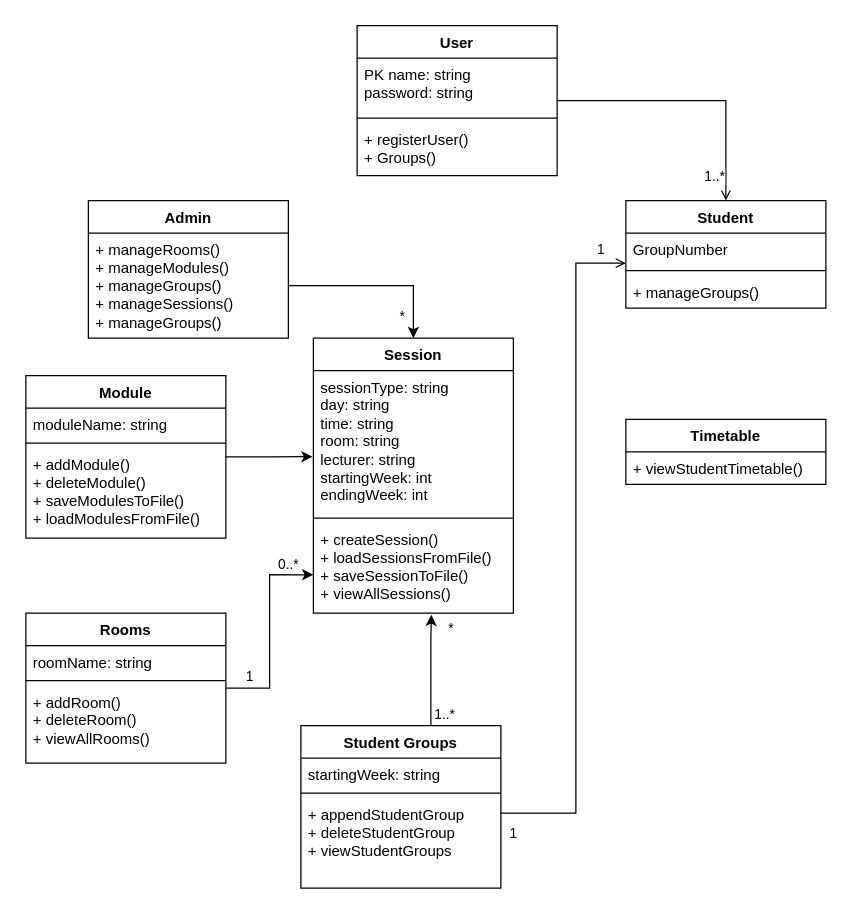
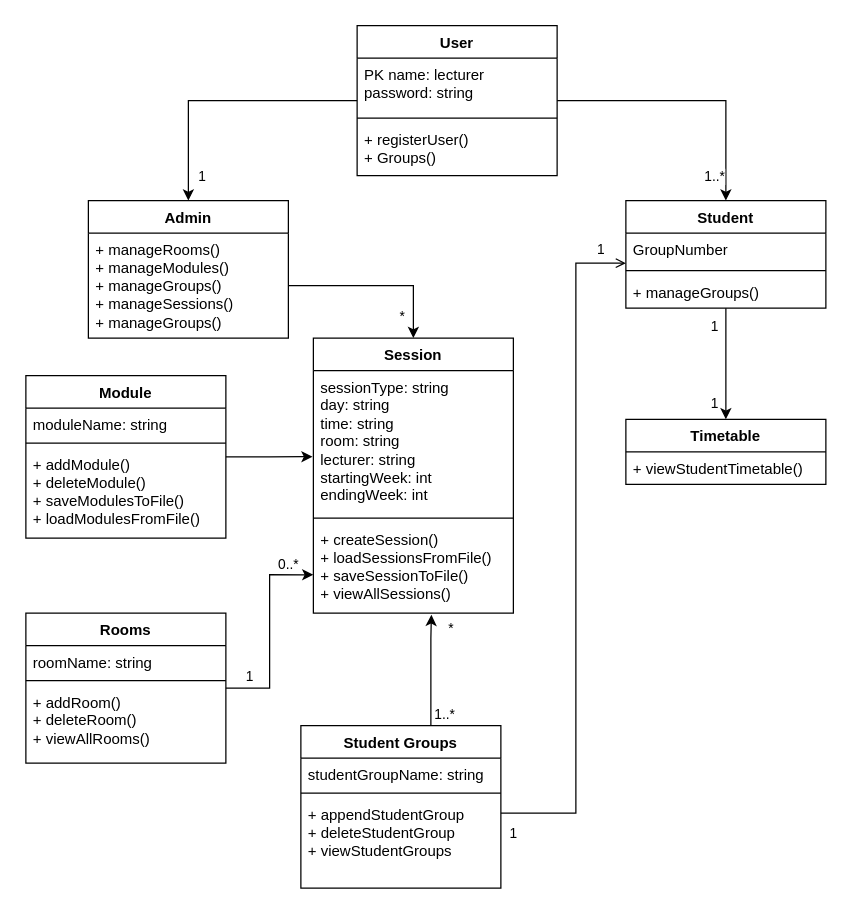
(426, 85) -> (428, 85)
none -> (225, 101)
(726, 192) -> (726, 191)
none -> (726, 361)
(384, 776) -> (402, 785)
